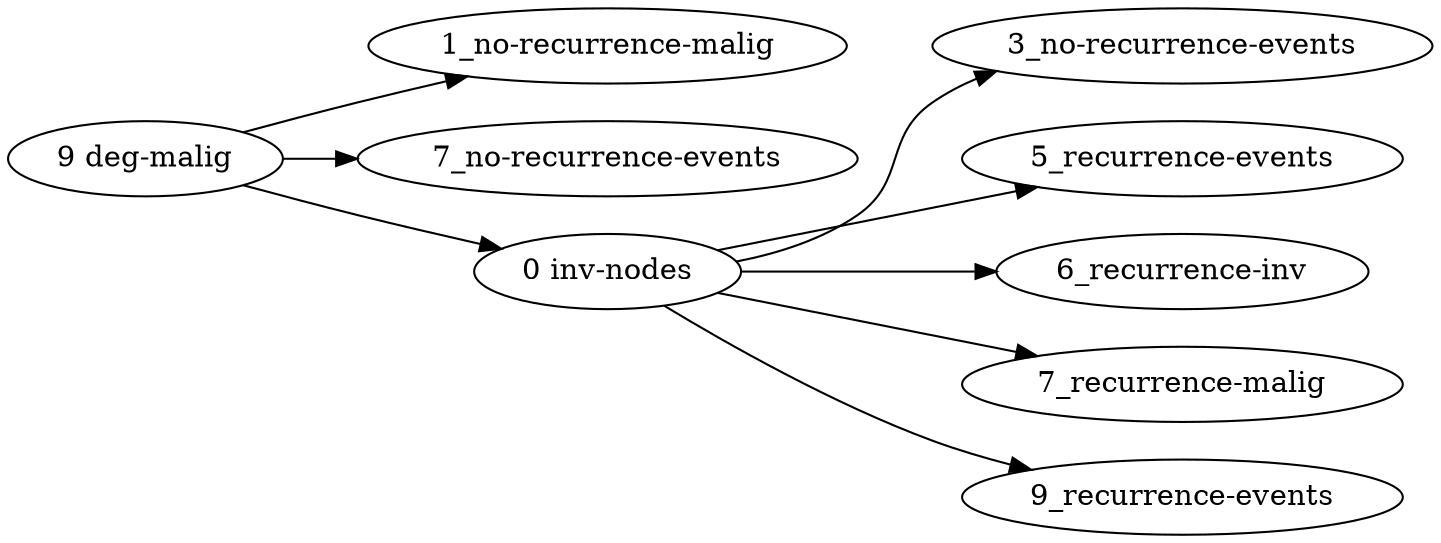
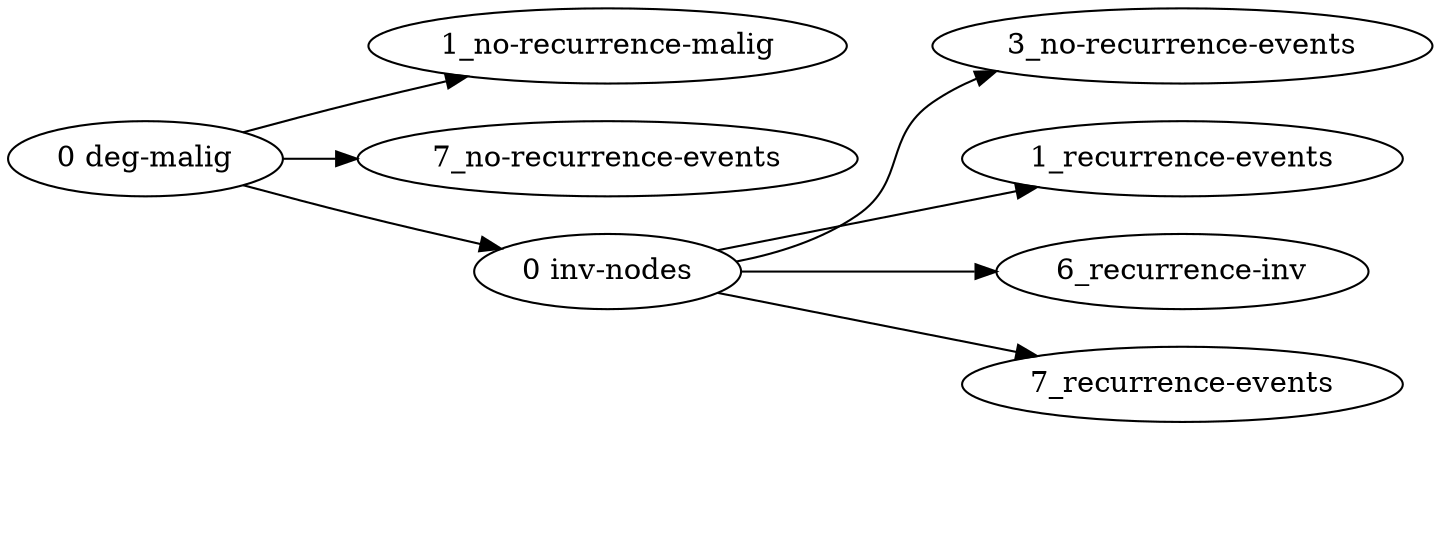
(145, 159) -> (145, 159)
(1182, 159) -> (1182, 159)
(1182, 384) -> (1182, 384)
(1182, 497) -> none
